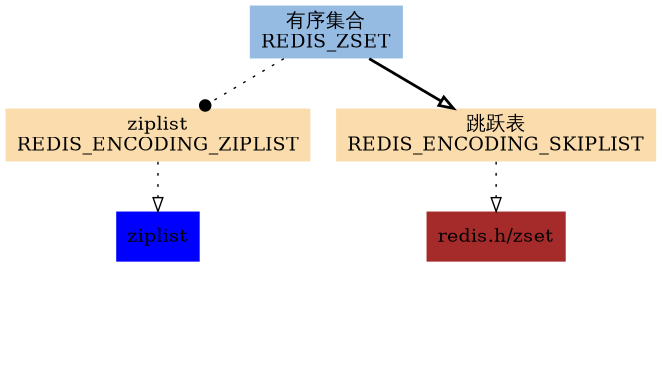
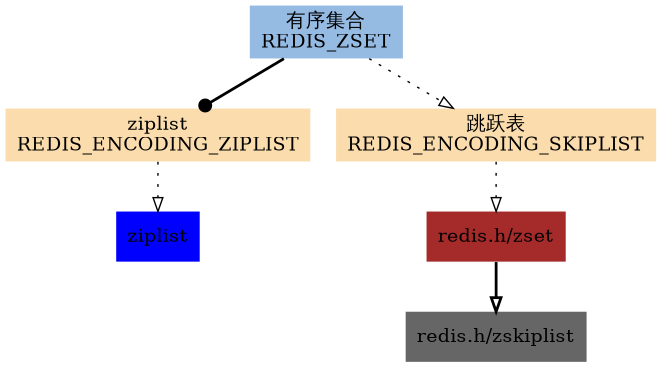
(405, 80) -> (405, 80)
(247, 81) -> (247, 81)
none -> (496, 337)
